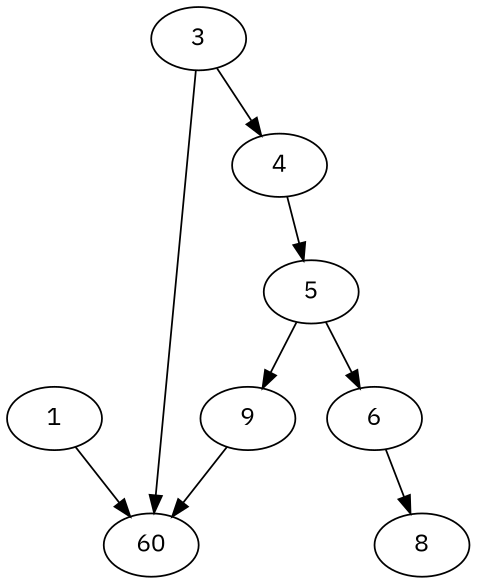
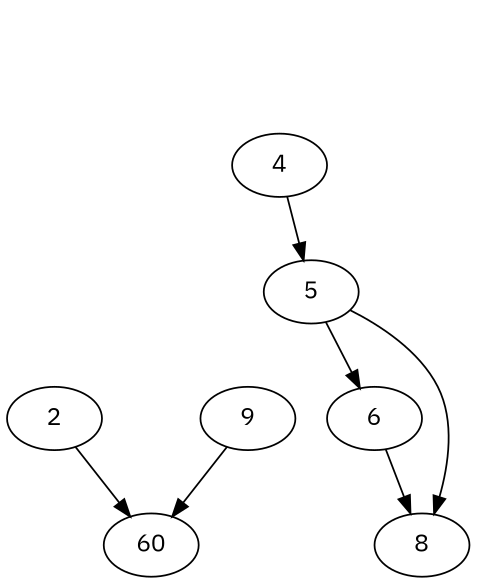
(199, 39) -> none
(284, 347) -> (436, 384)
(55, 418) -> (55, 418)
